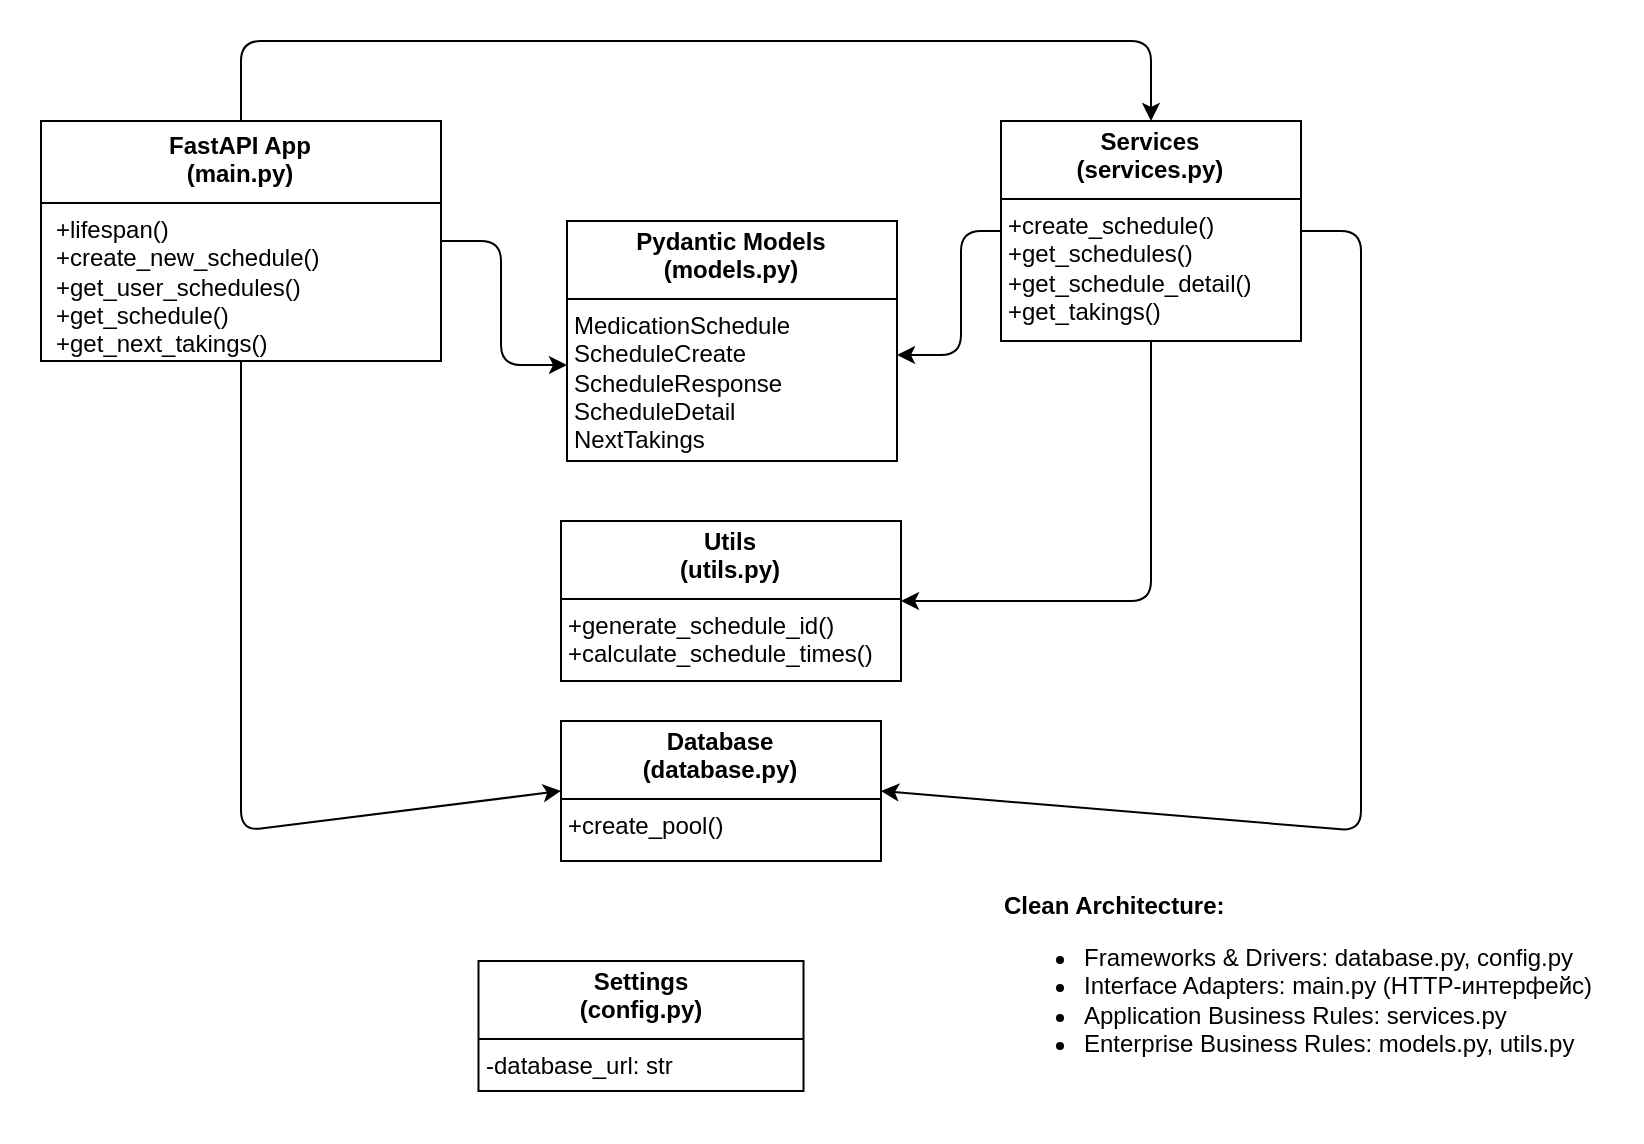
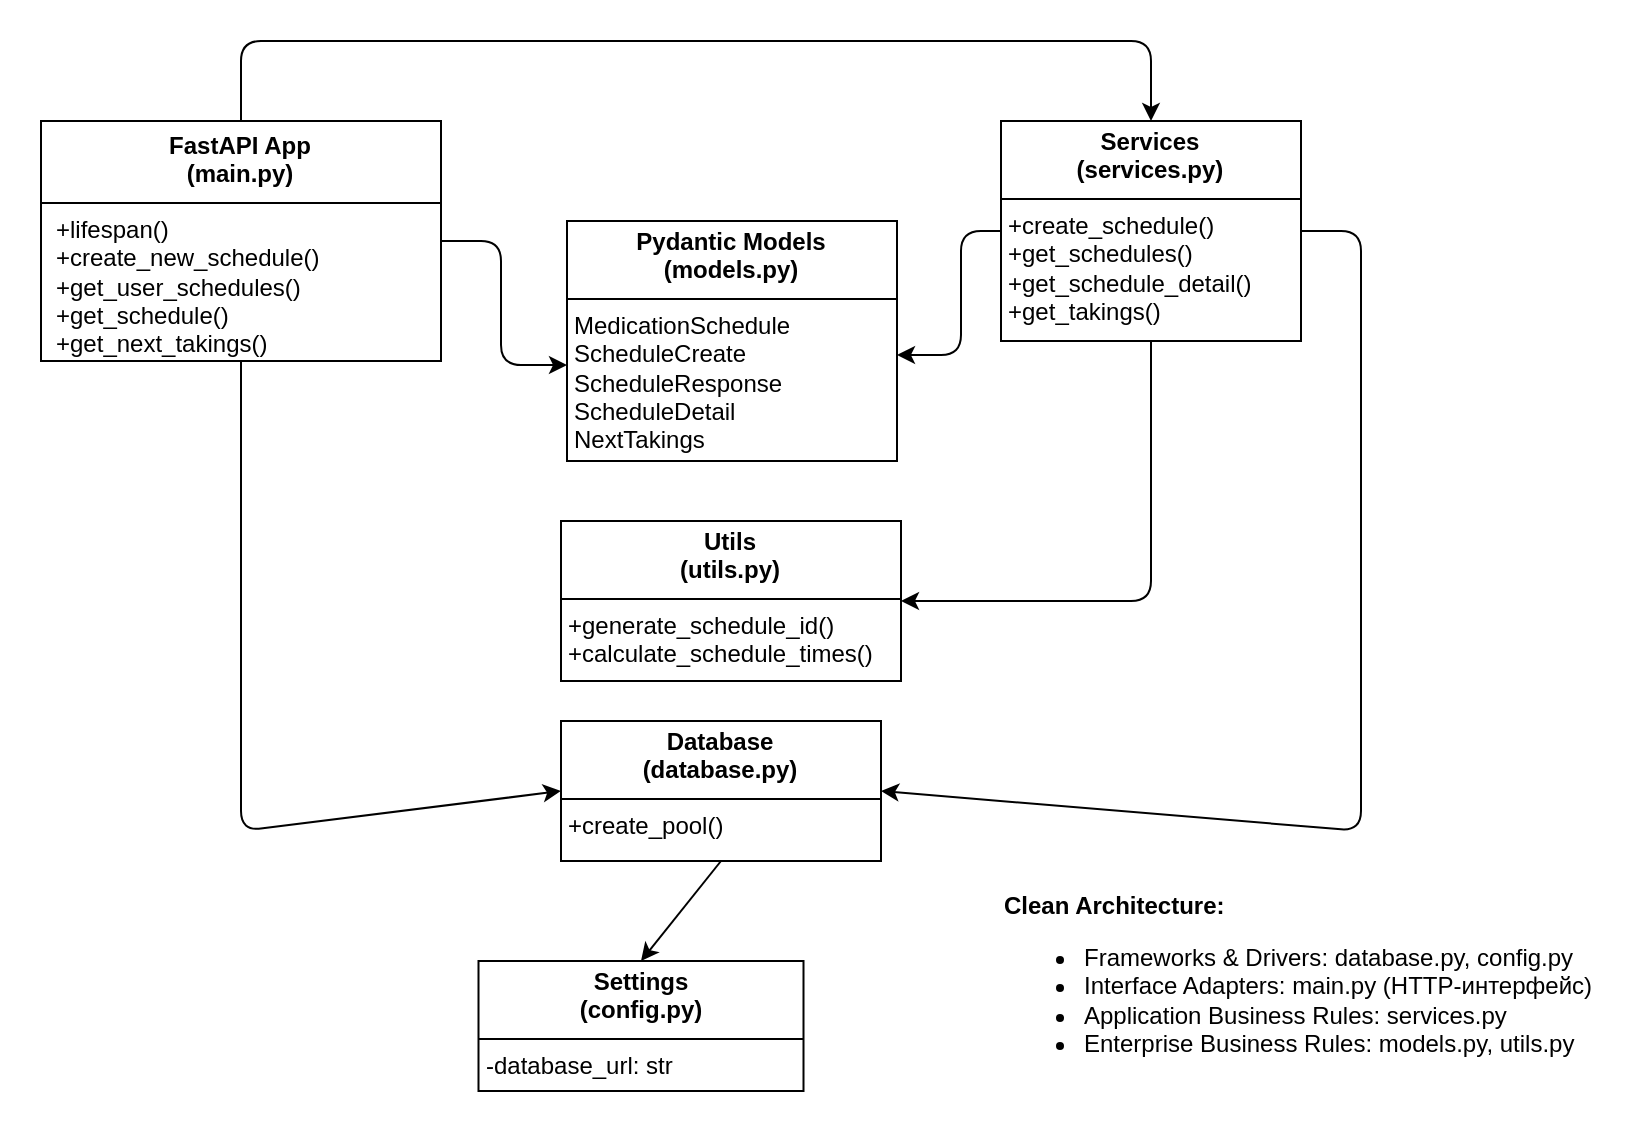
none -> (685, 906)
